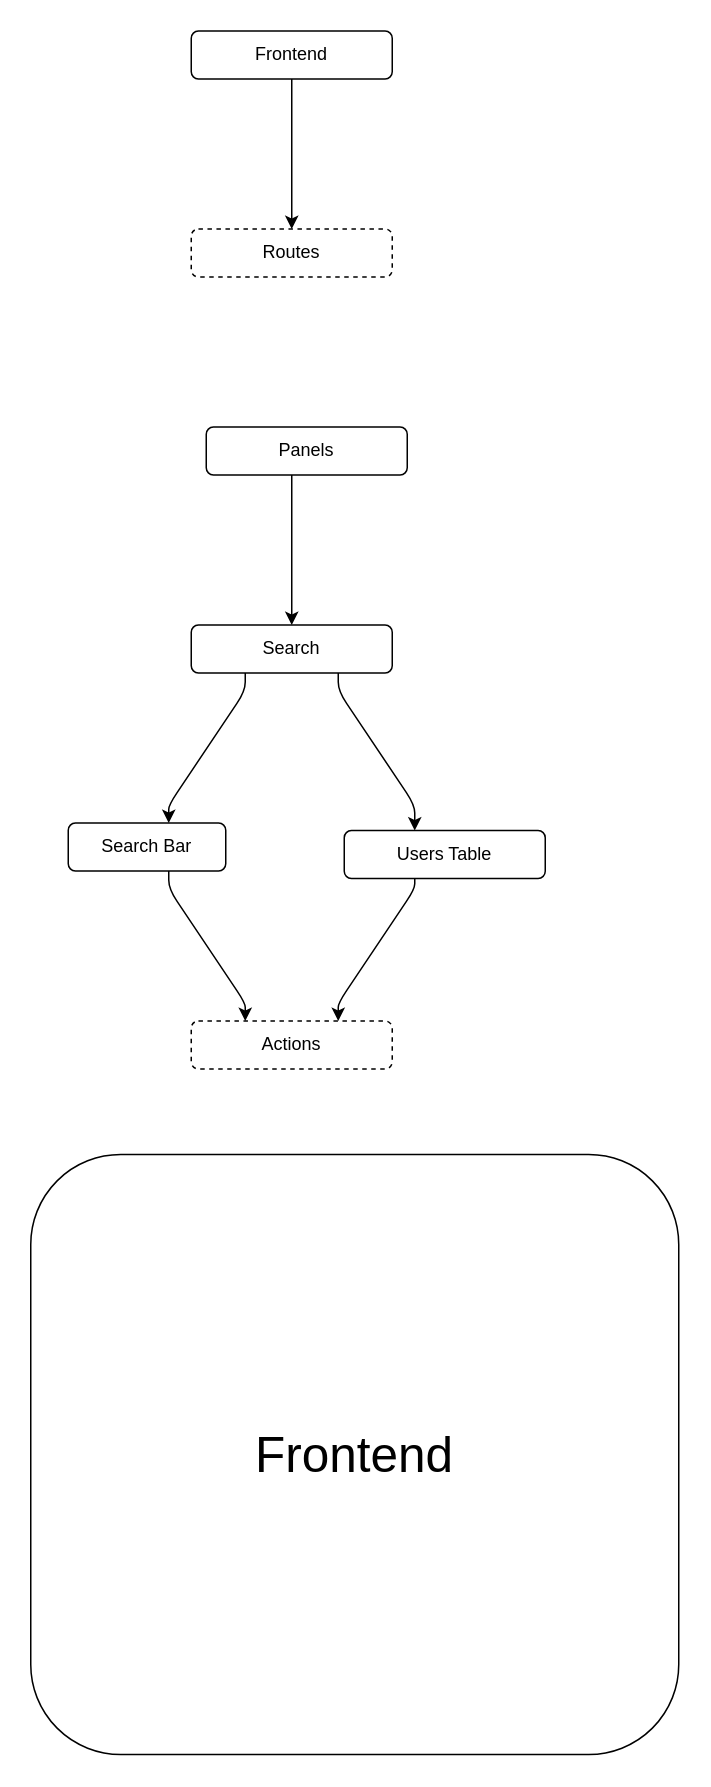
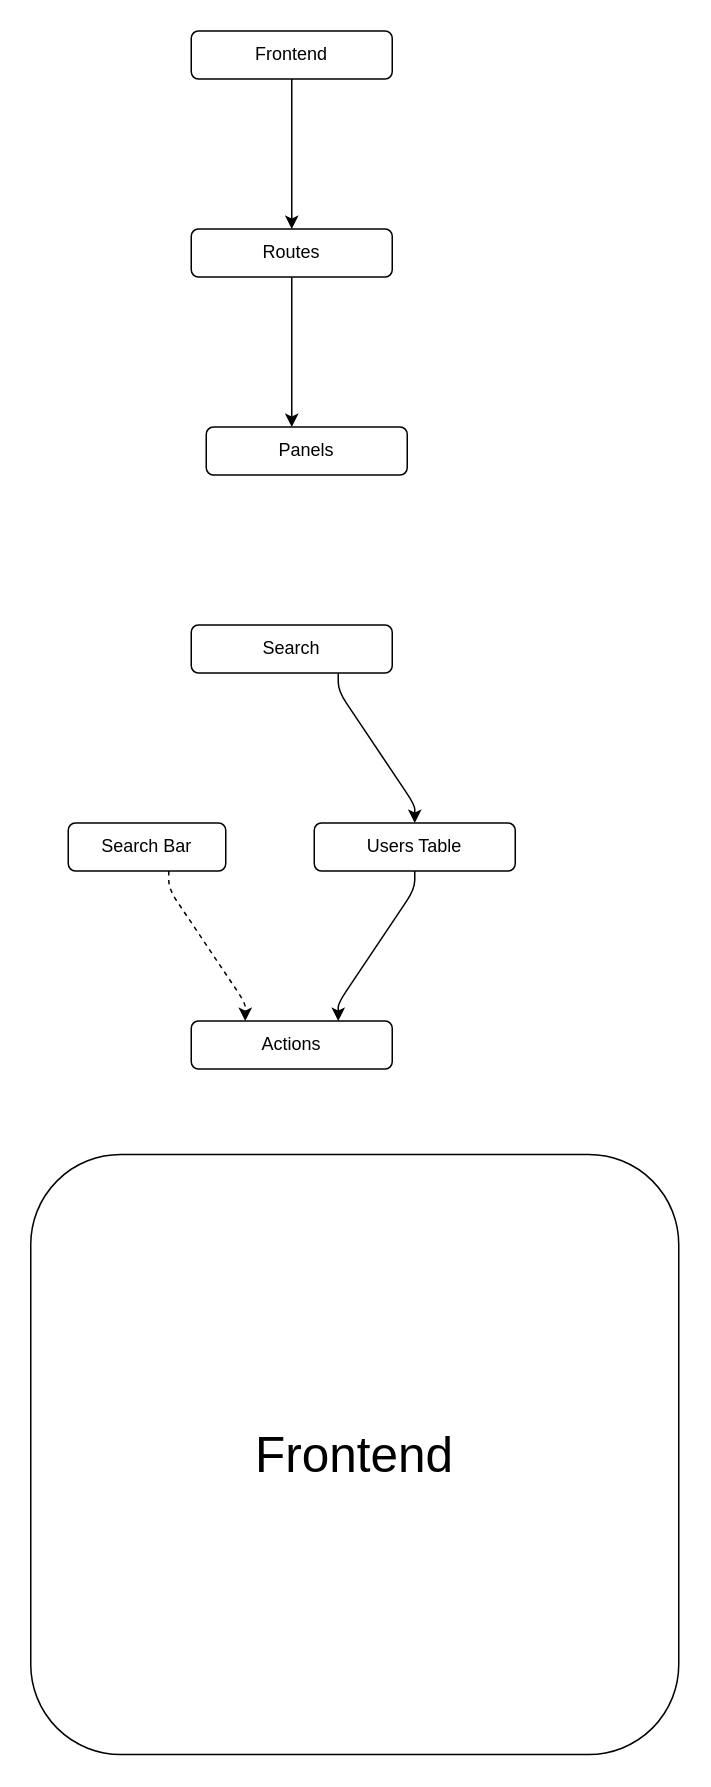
(292, 253) -> (292, 253)
none -> (292, 348)
(292, 546) -> none
(210, 744) -> none
(445, 854) -> (415, 847)
(205, 943) -> (205, 943)
(292, 1045) -> (292, 1045)
